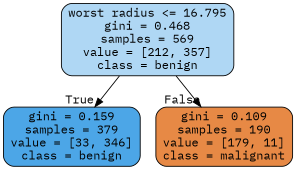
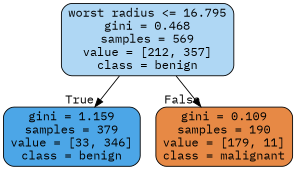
(72, 137) -> (72, 137)
